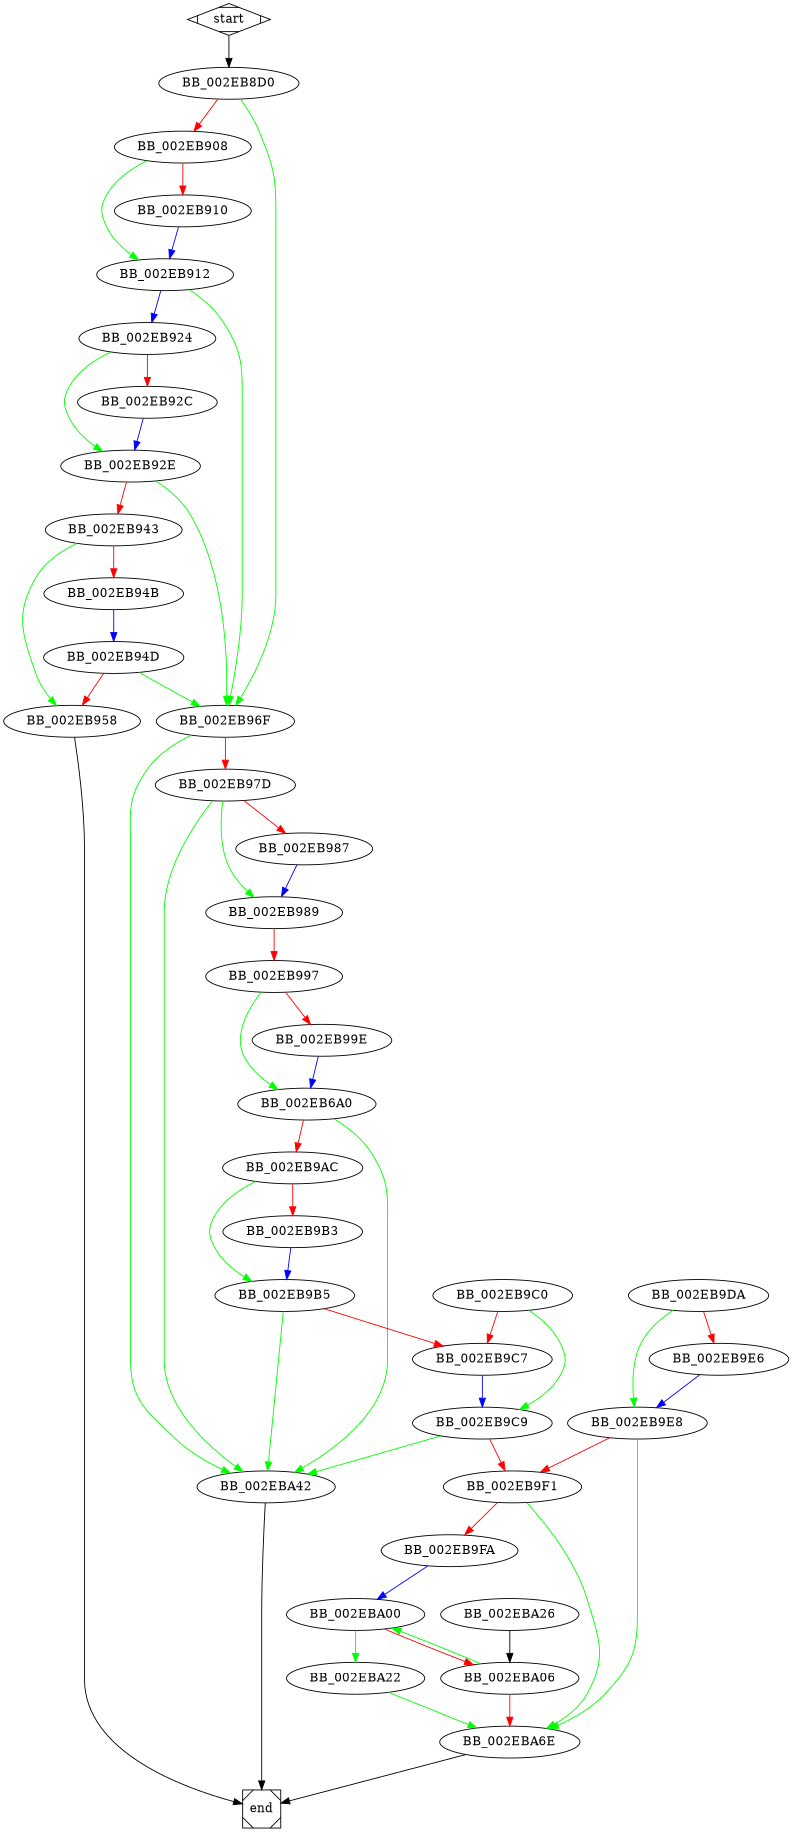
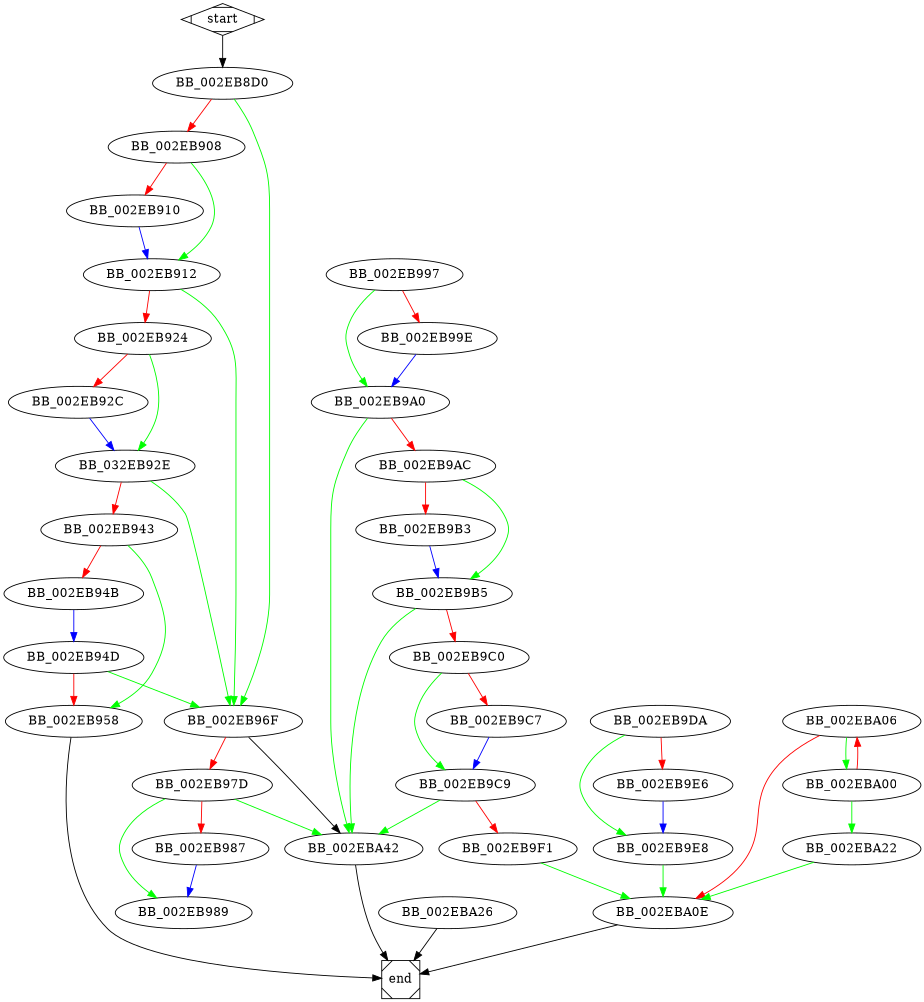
(157, 302) -> (148, 302)
(131, 466) -> (125, 466)
(274, 940) -> none
(307, 1104) -> (380, 402)
(131, 1110) -> (292, 781)
(379, 1326) -> (450, 621)
(579, 1453) -> none
(450, 1551) -> none
(510, 1642) -> (428, 941)
(510, 1742) -> (663, 913)
